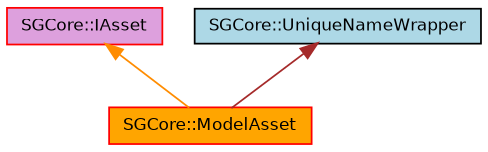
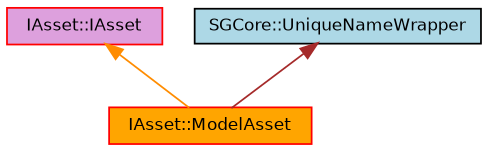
(85, 26) -> (85, 26)
(210, 126) -> (210, 126)
